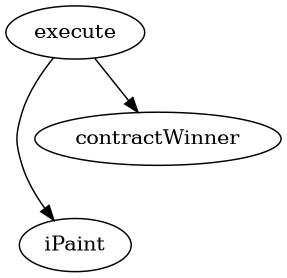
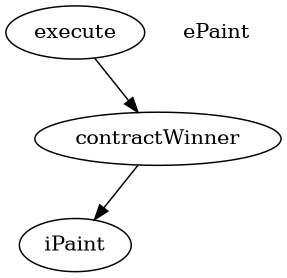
none -> (217, 32)
(17, 132) -> (121, 187)
